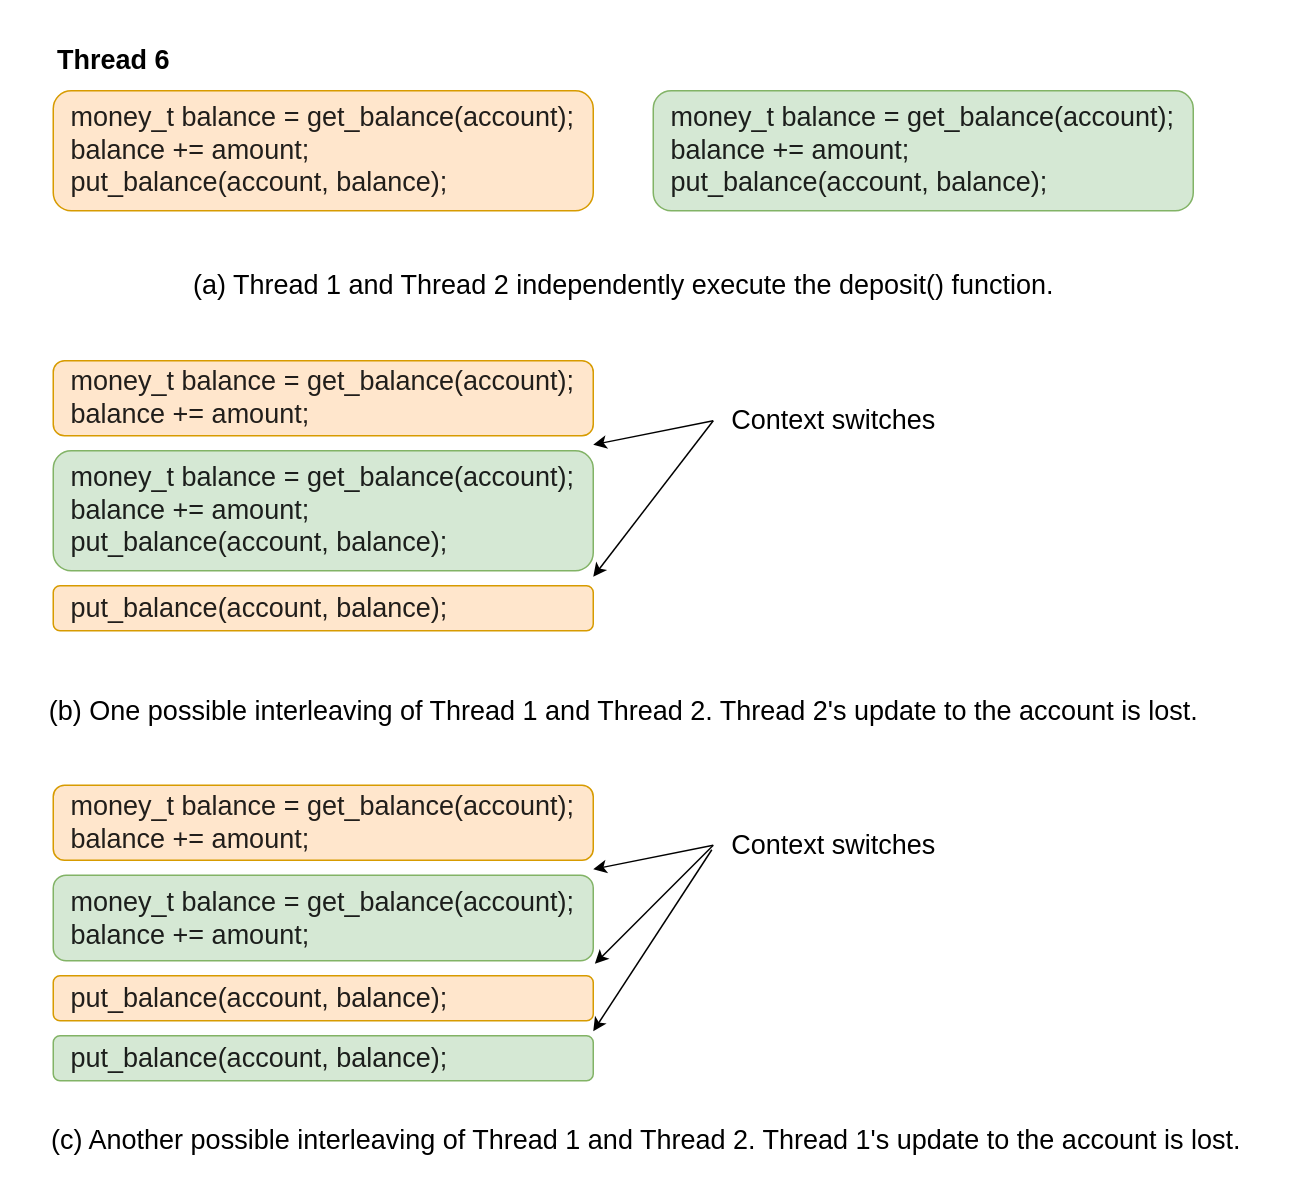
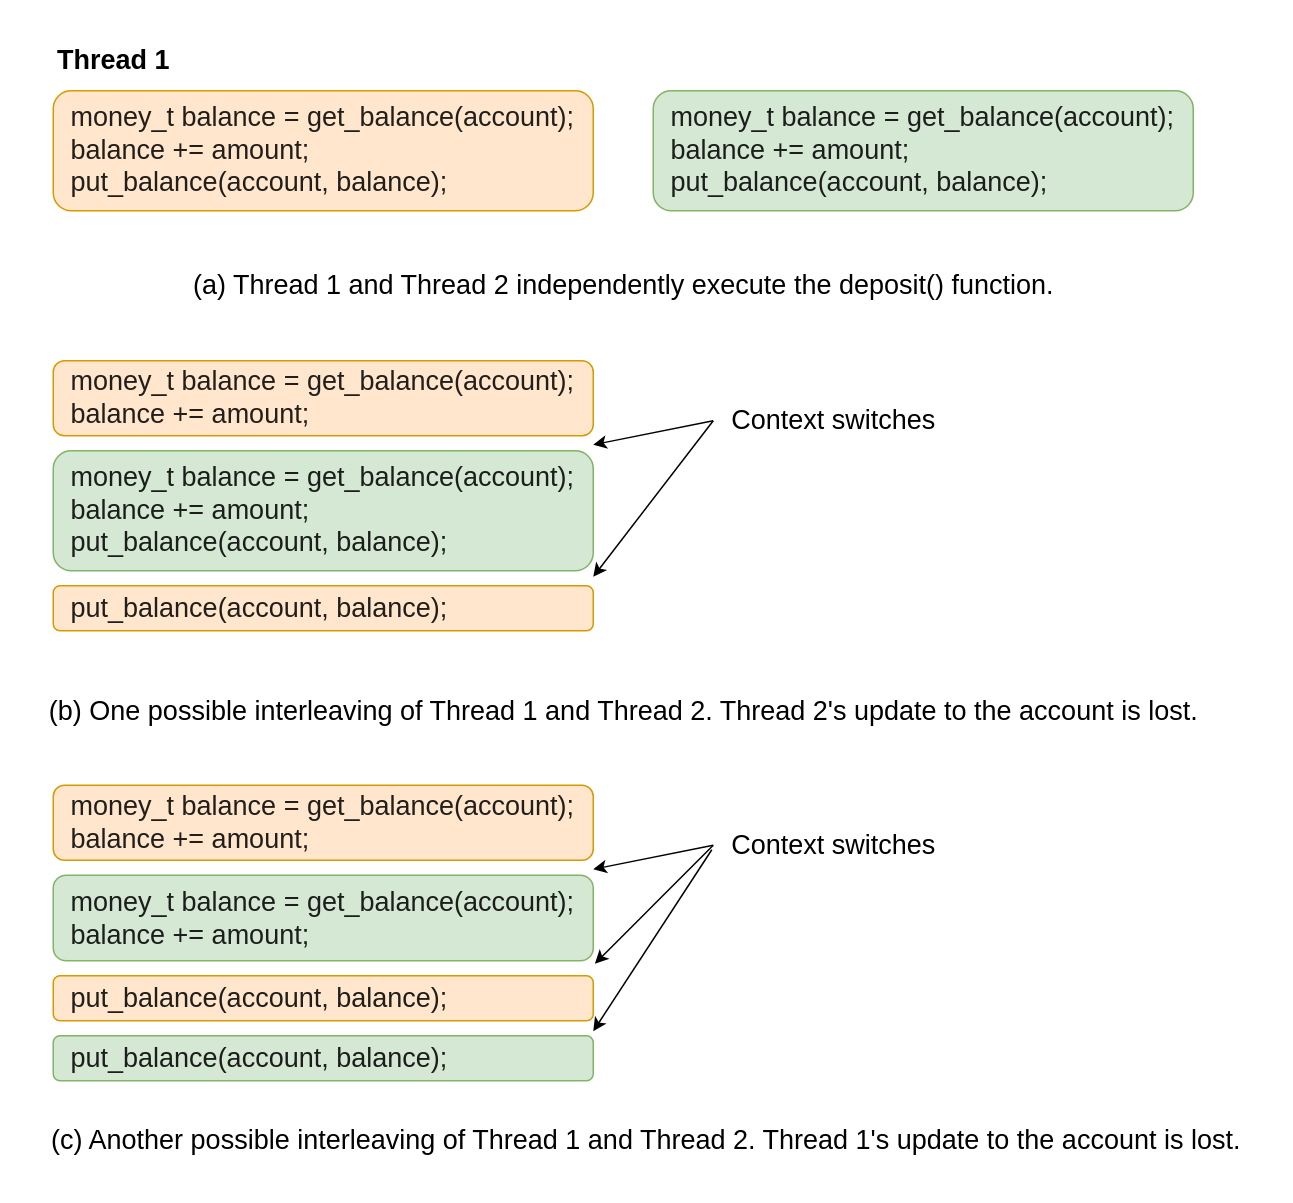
(114, 61) -> (114, 61)
